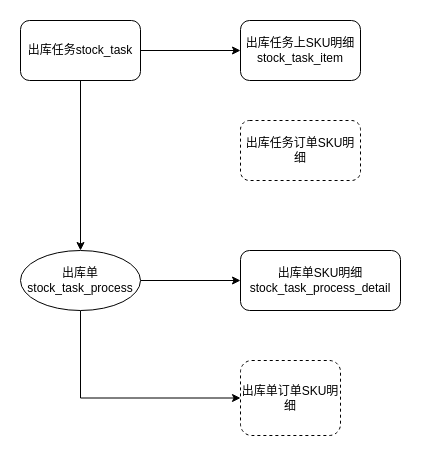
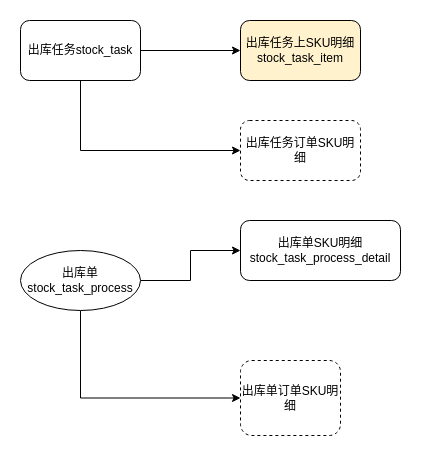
(301, 51) -> (301, 51)
(81, 196) -> (156, 151)
(321, 281) -> (321, 251)
